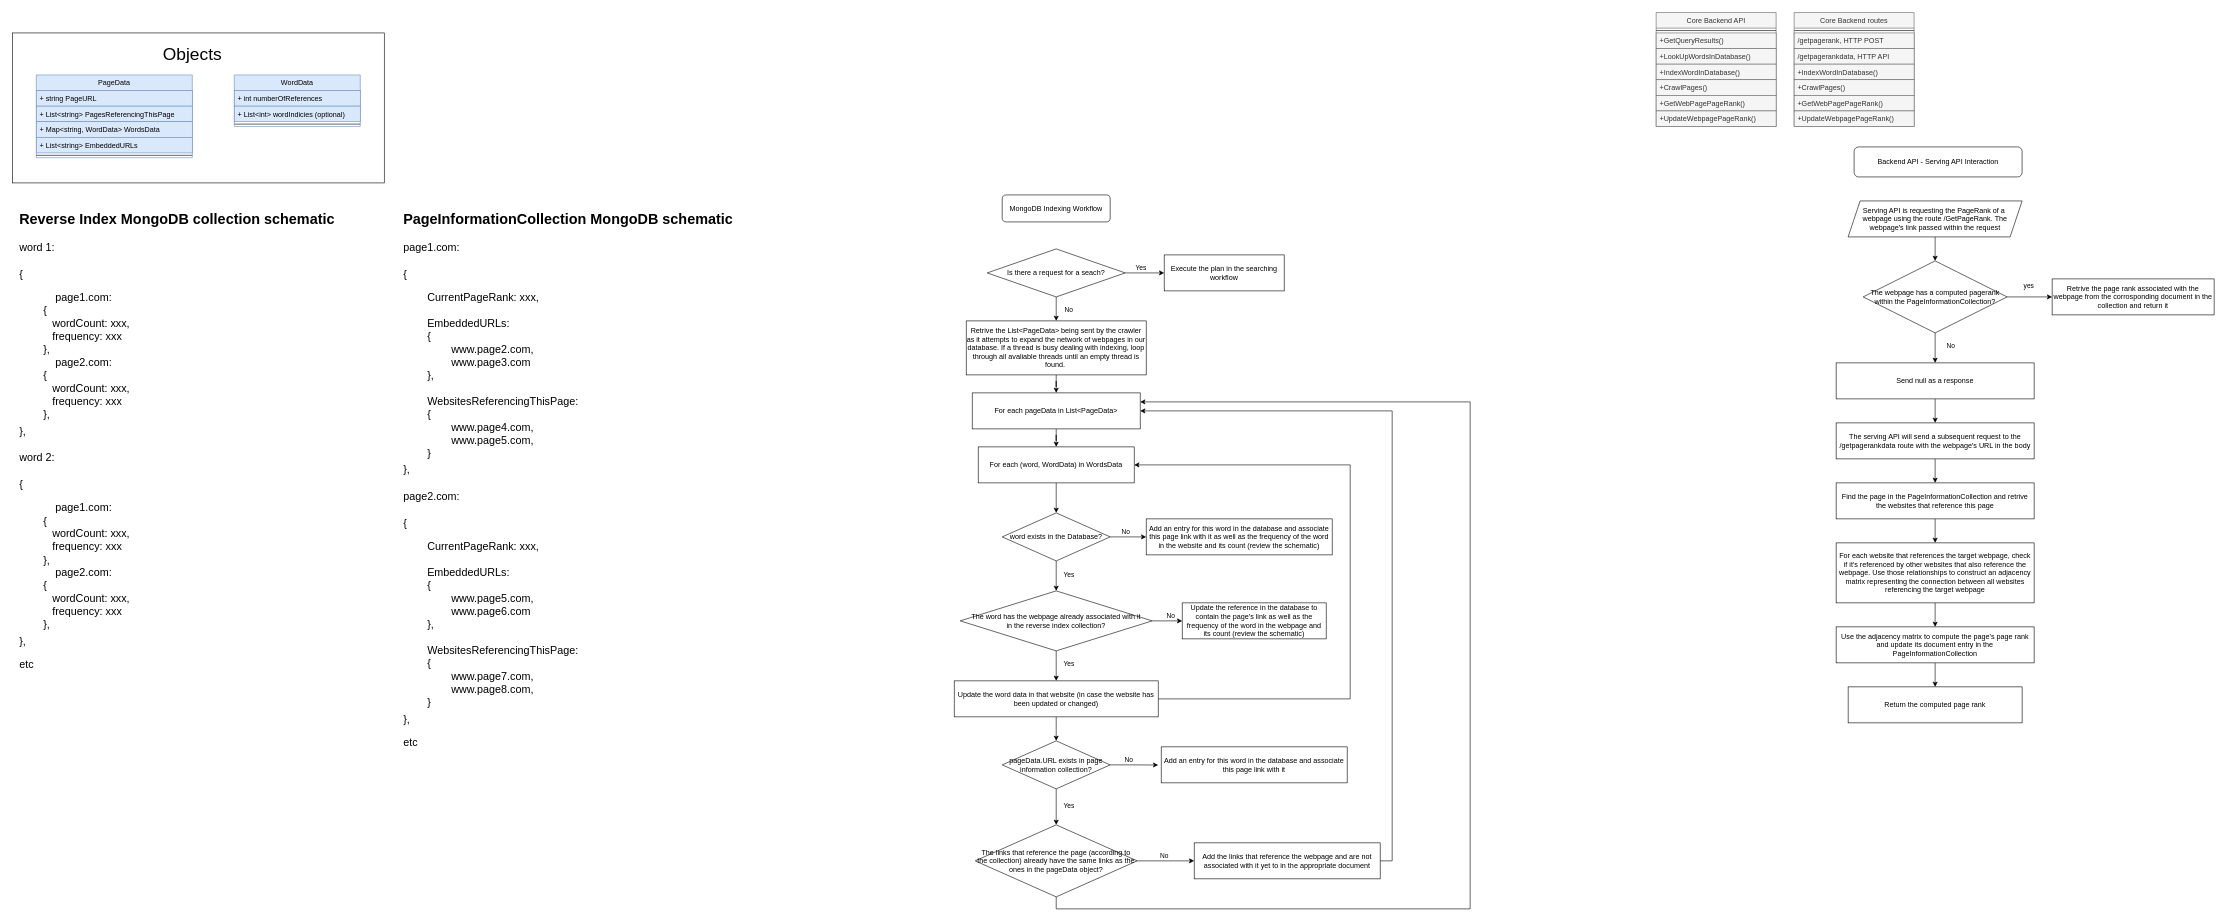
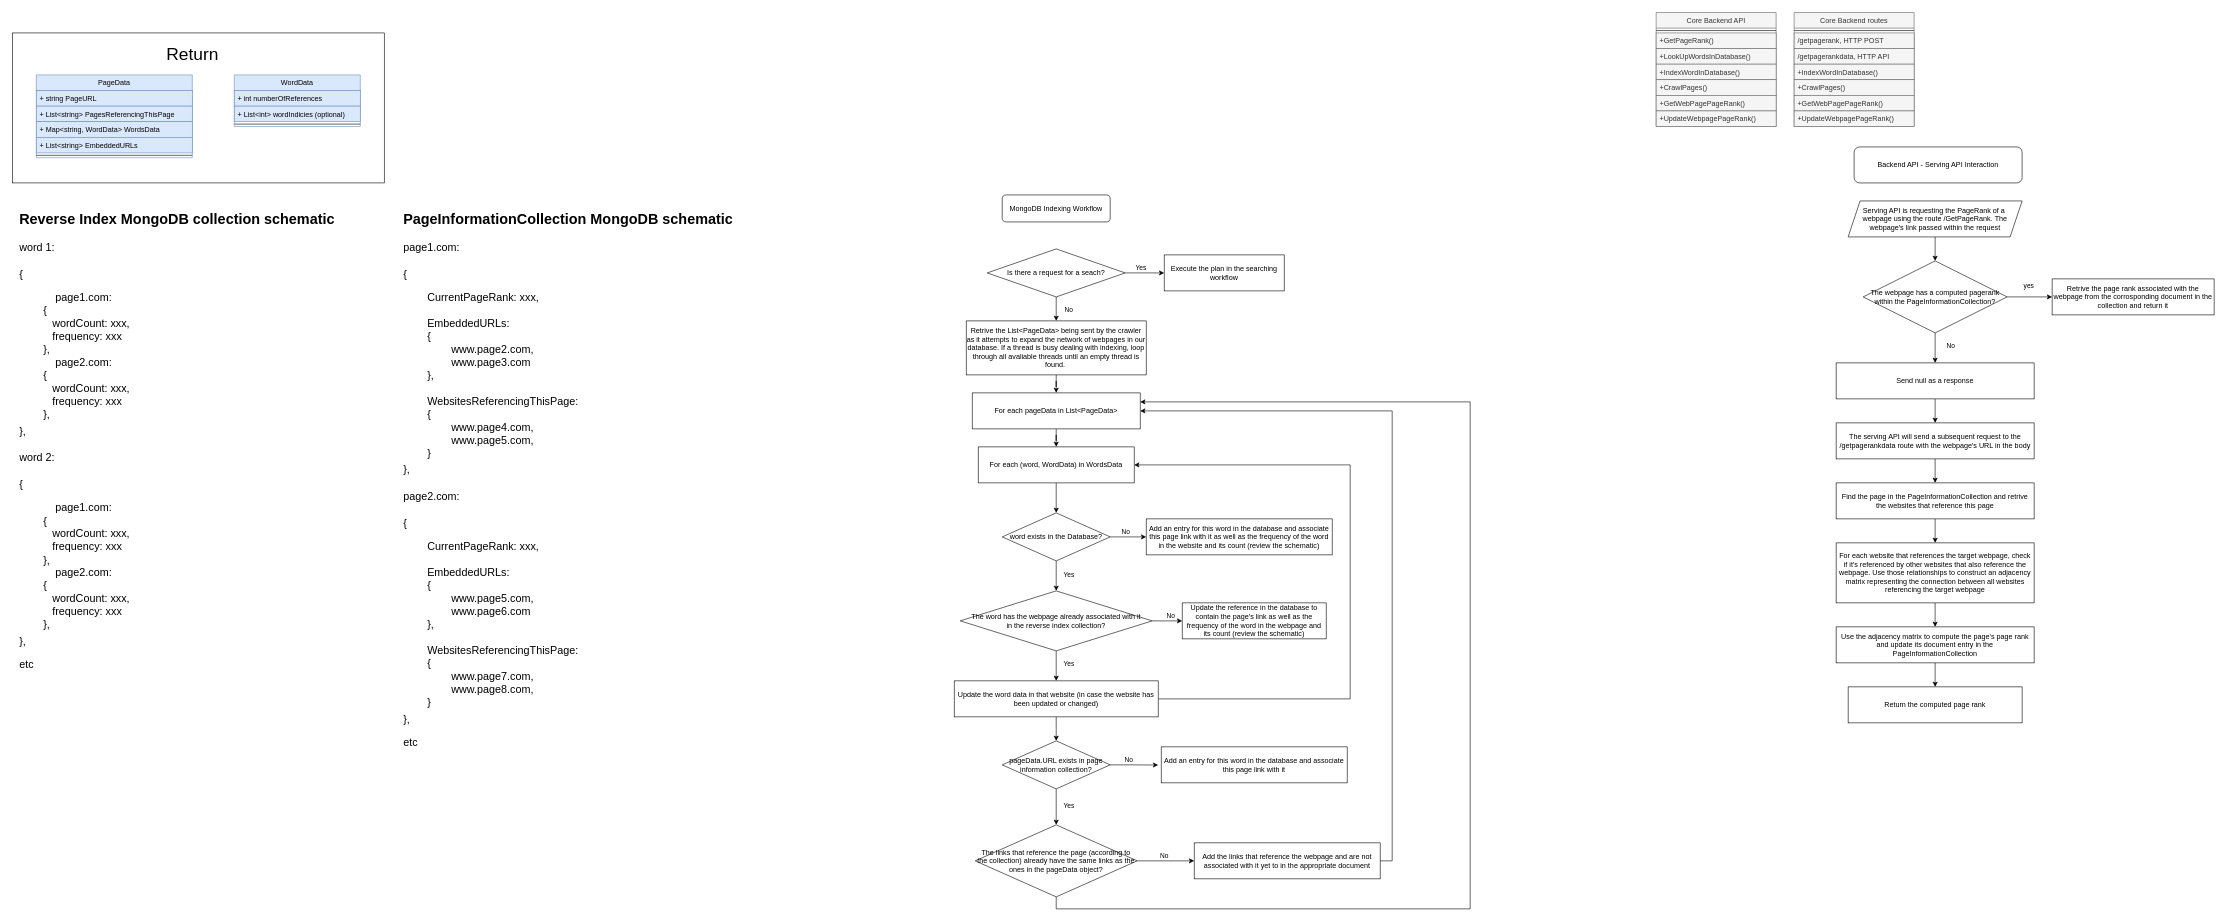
(1695, 41) -> (1688, 41)
(193, 54) -> (193, 54)
(1938, 162) -> (1938, 165)
